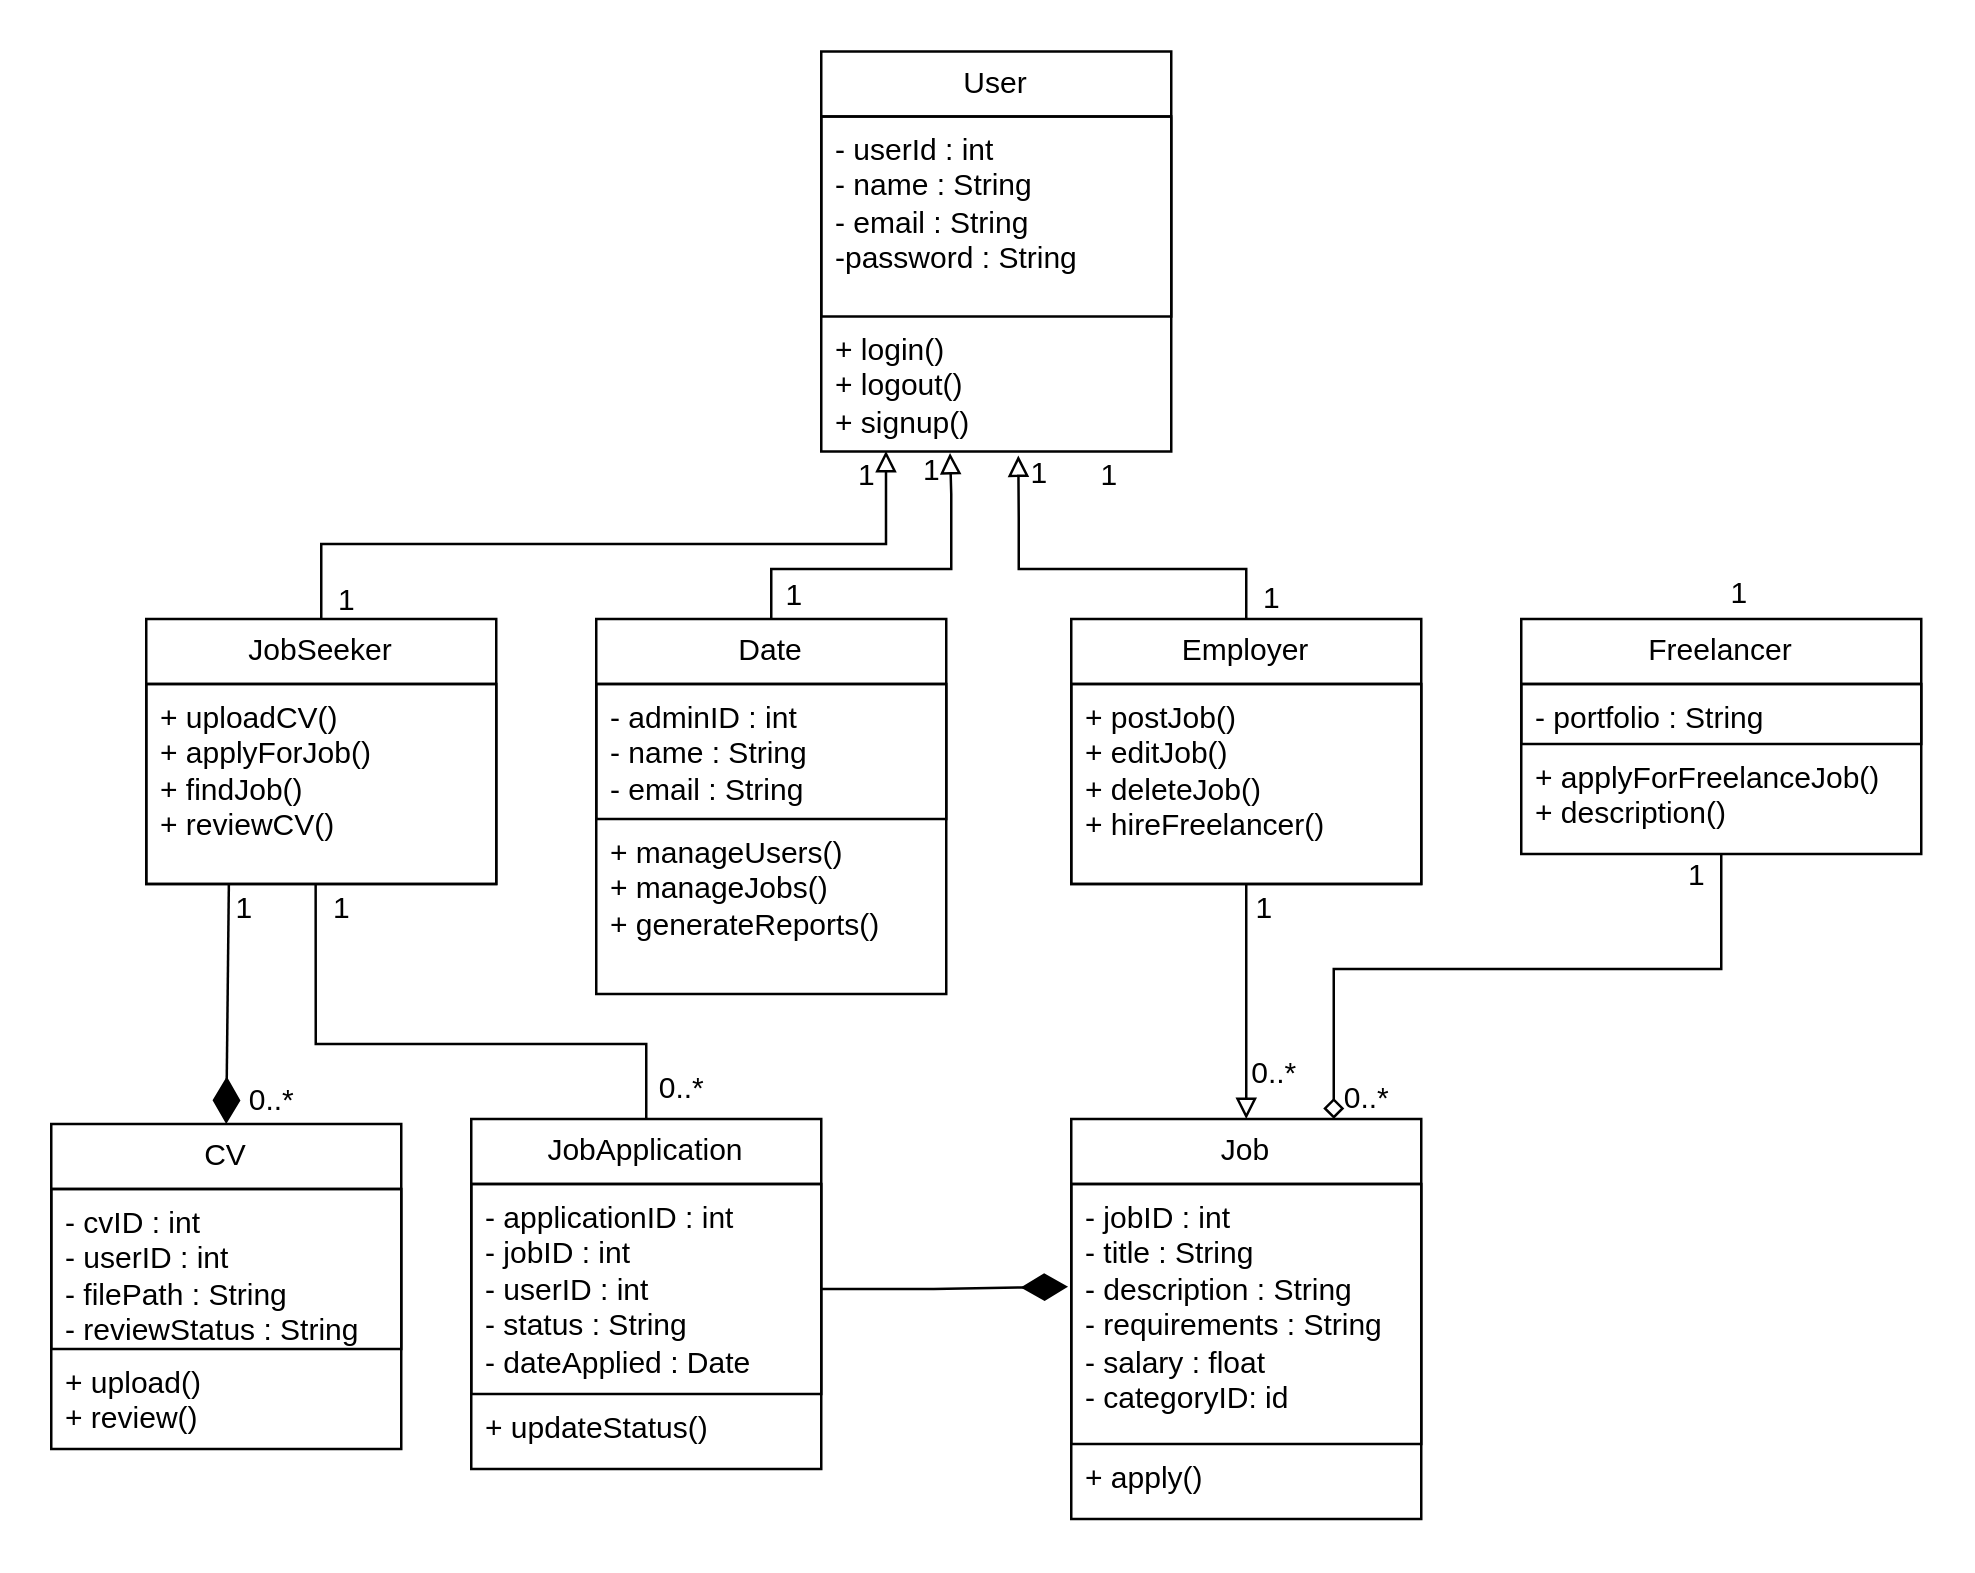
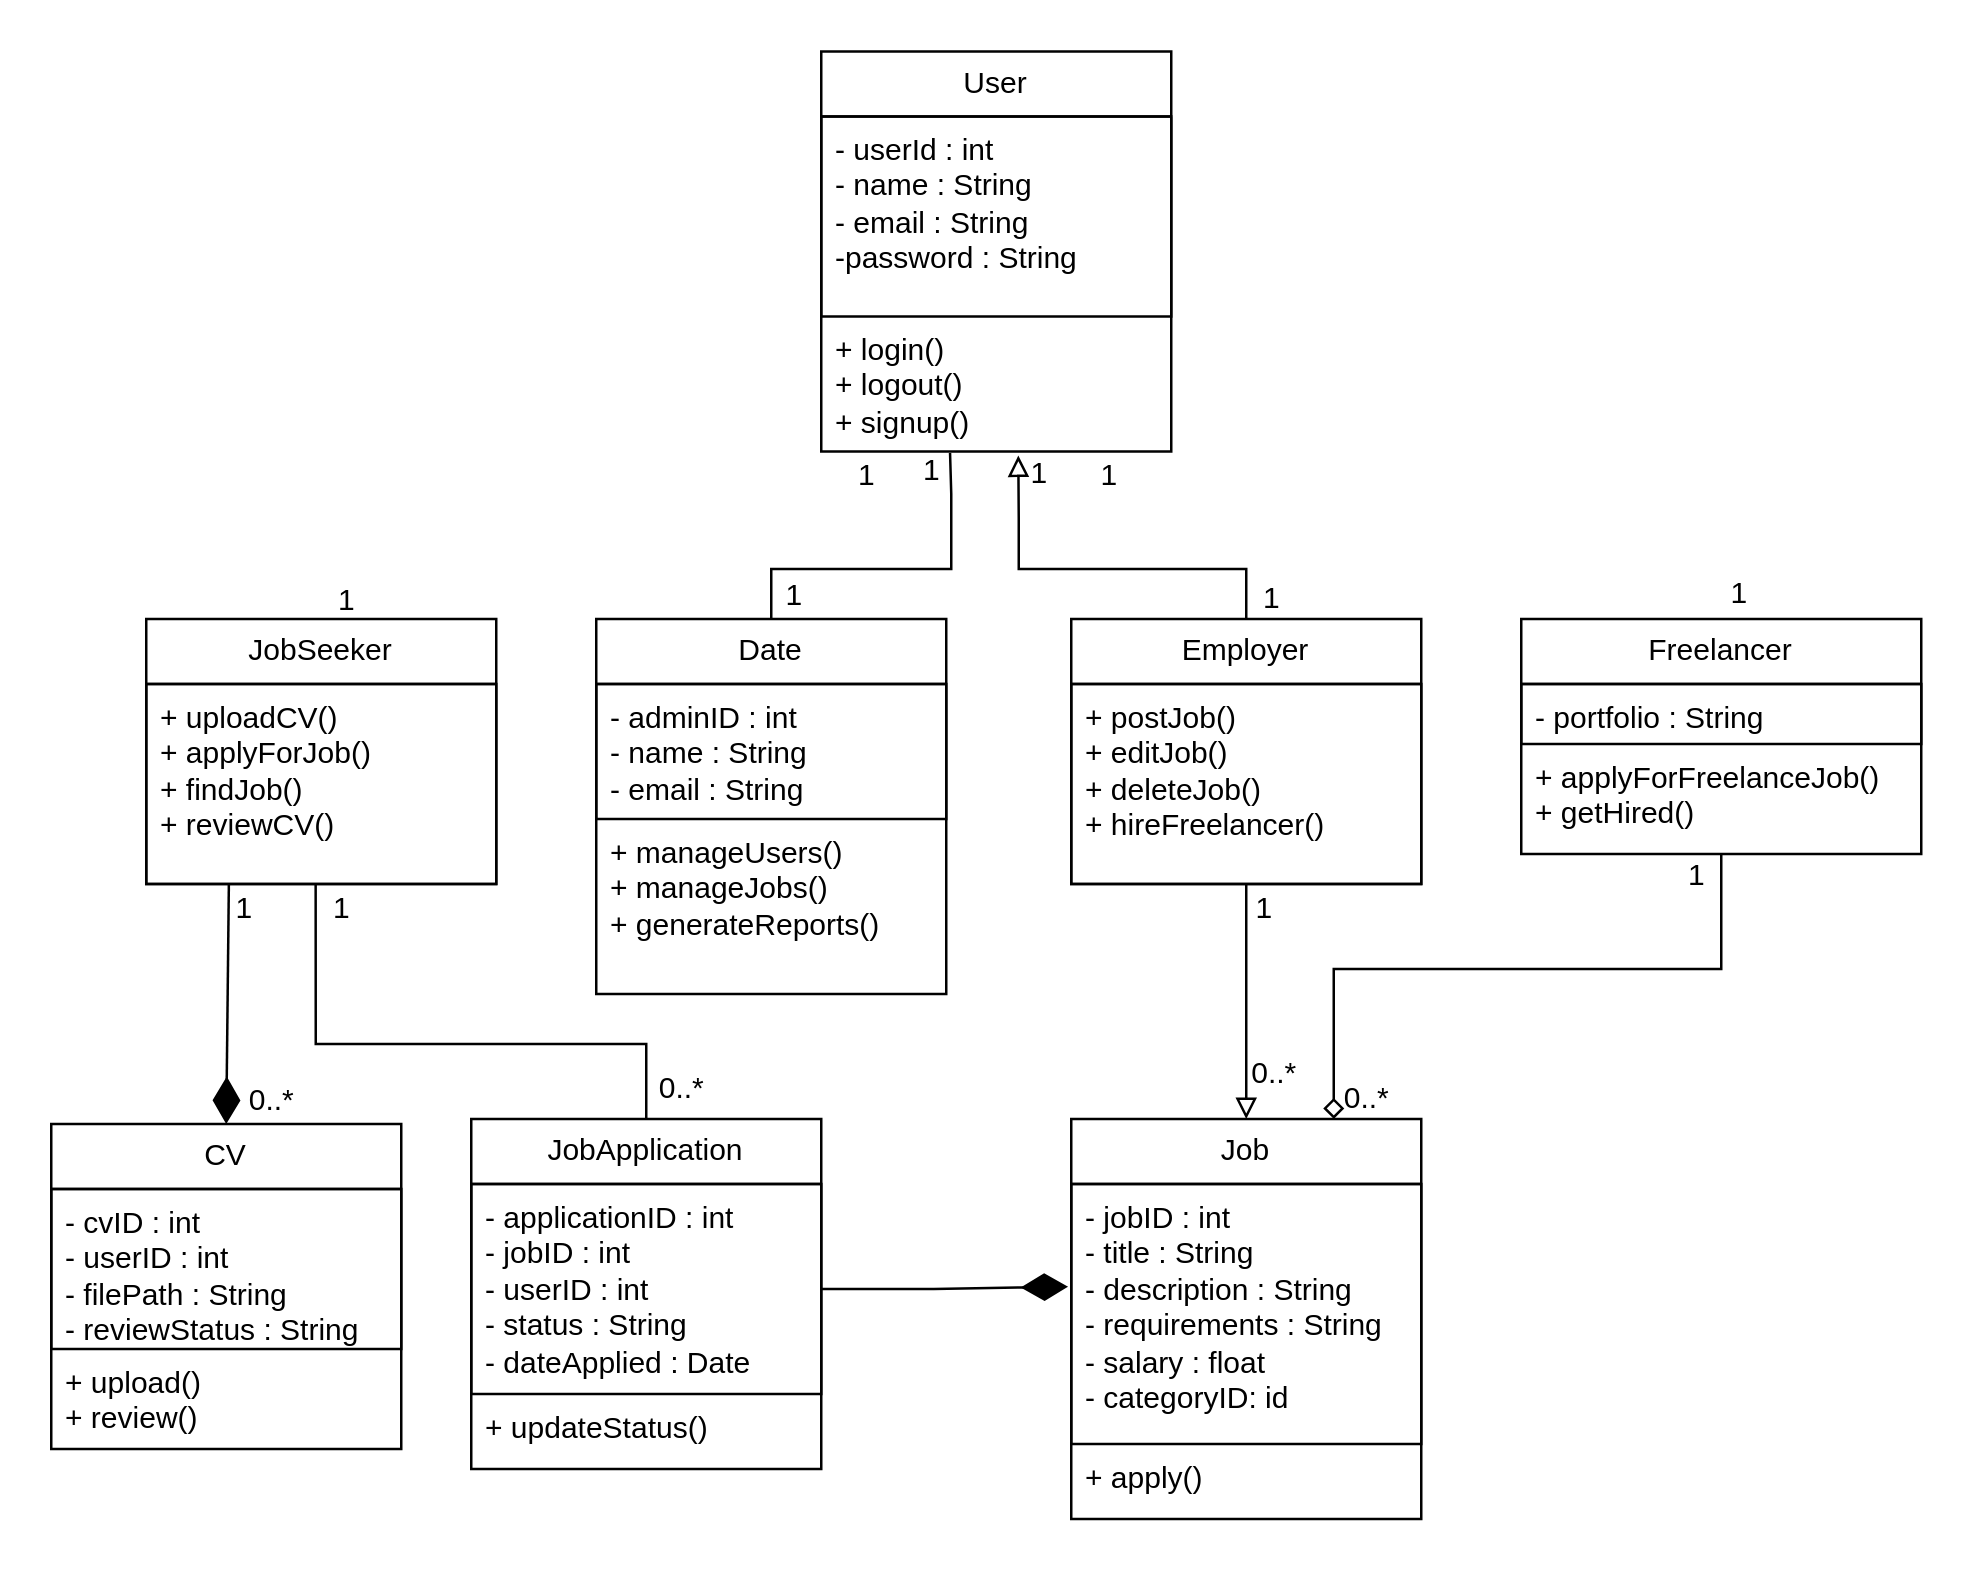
(951, 474) -> (950, 464)
(605, 544) -> none
(1724, 815) -> (1724, 815)
